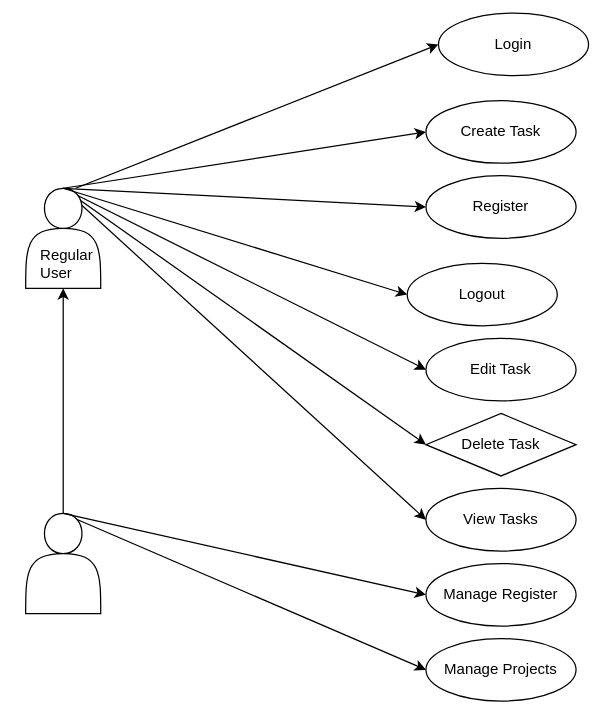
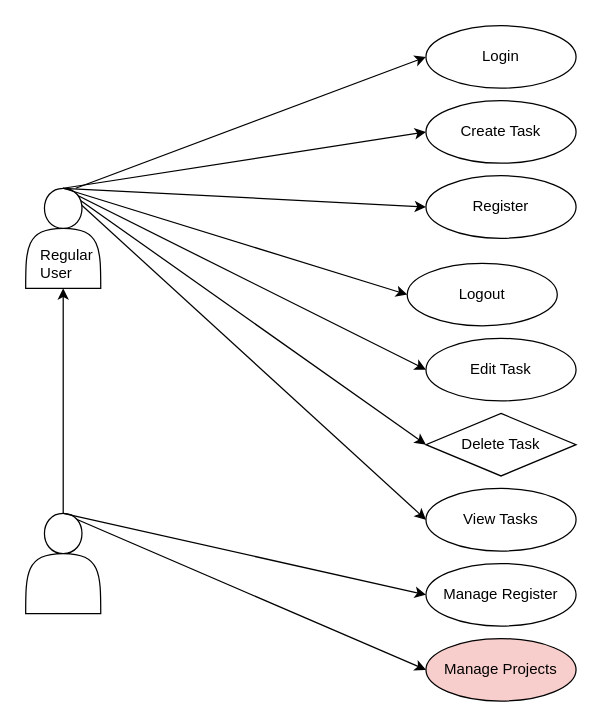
(513, 44) -> (501, 57)
(501, 669) -> (501, 669)
